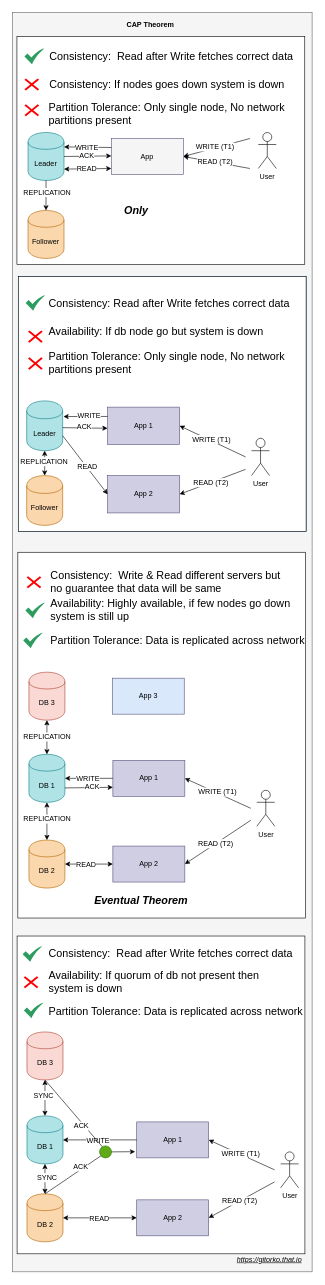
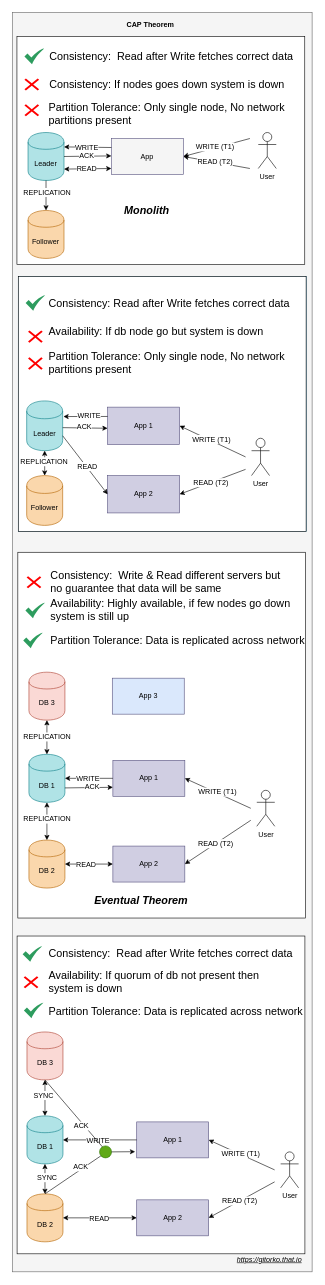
(132, 211) -> (139, 211)
